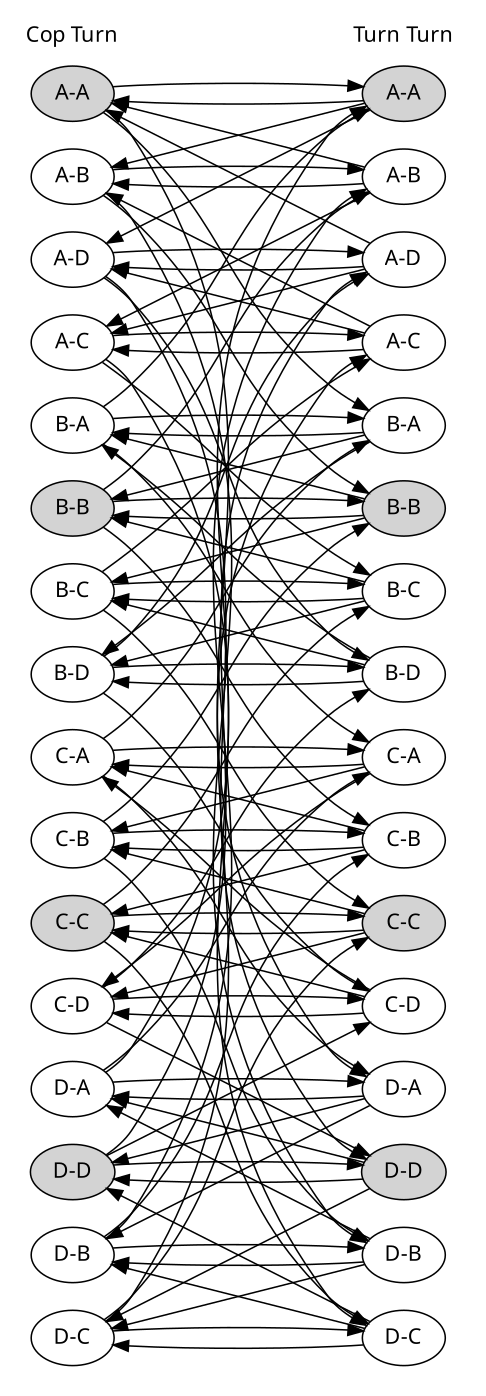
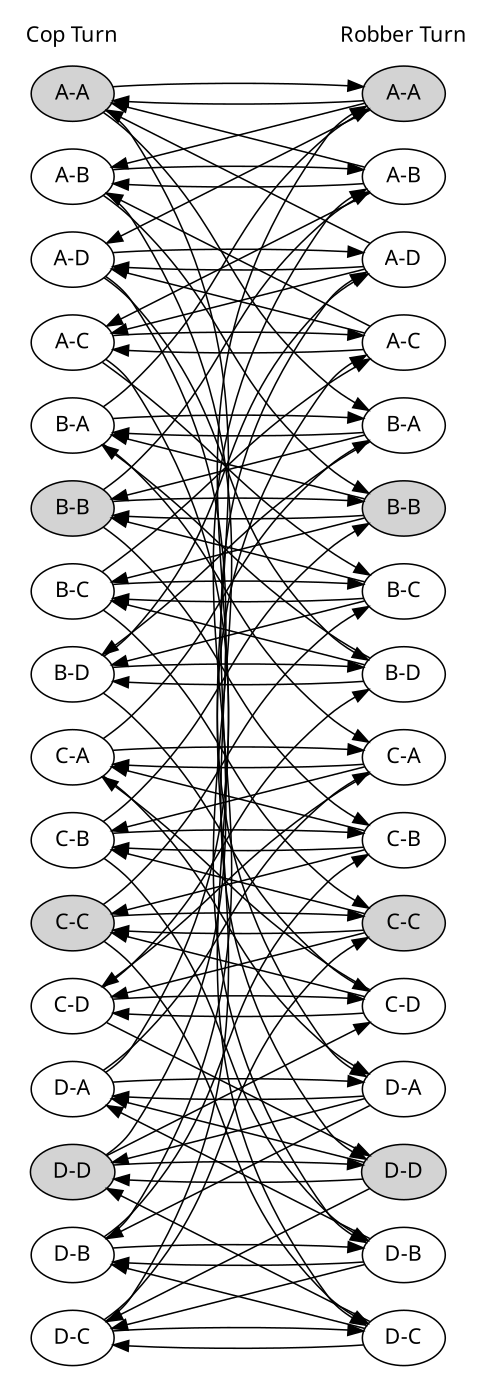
(404, 36) -> (404, 36)
